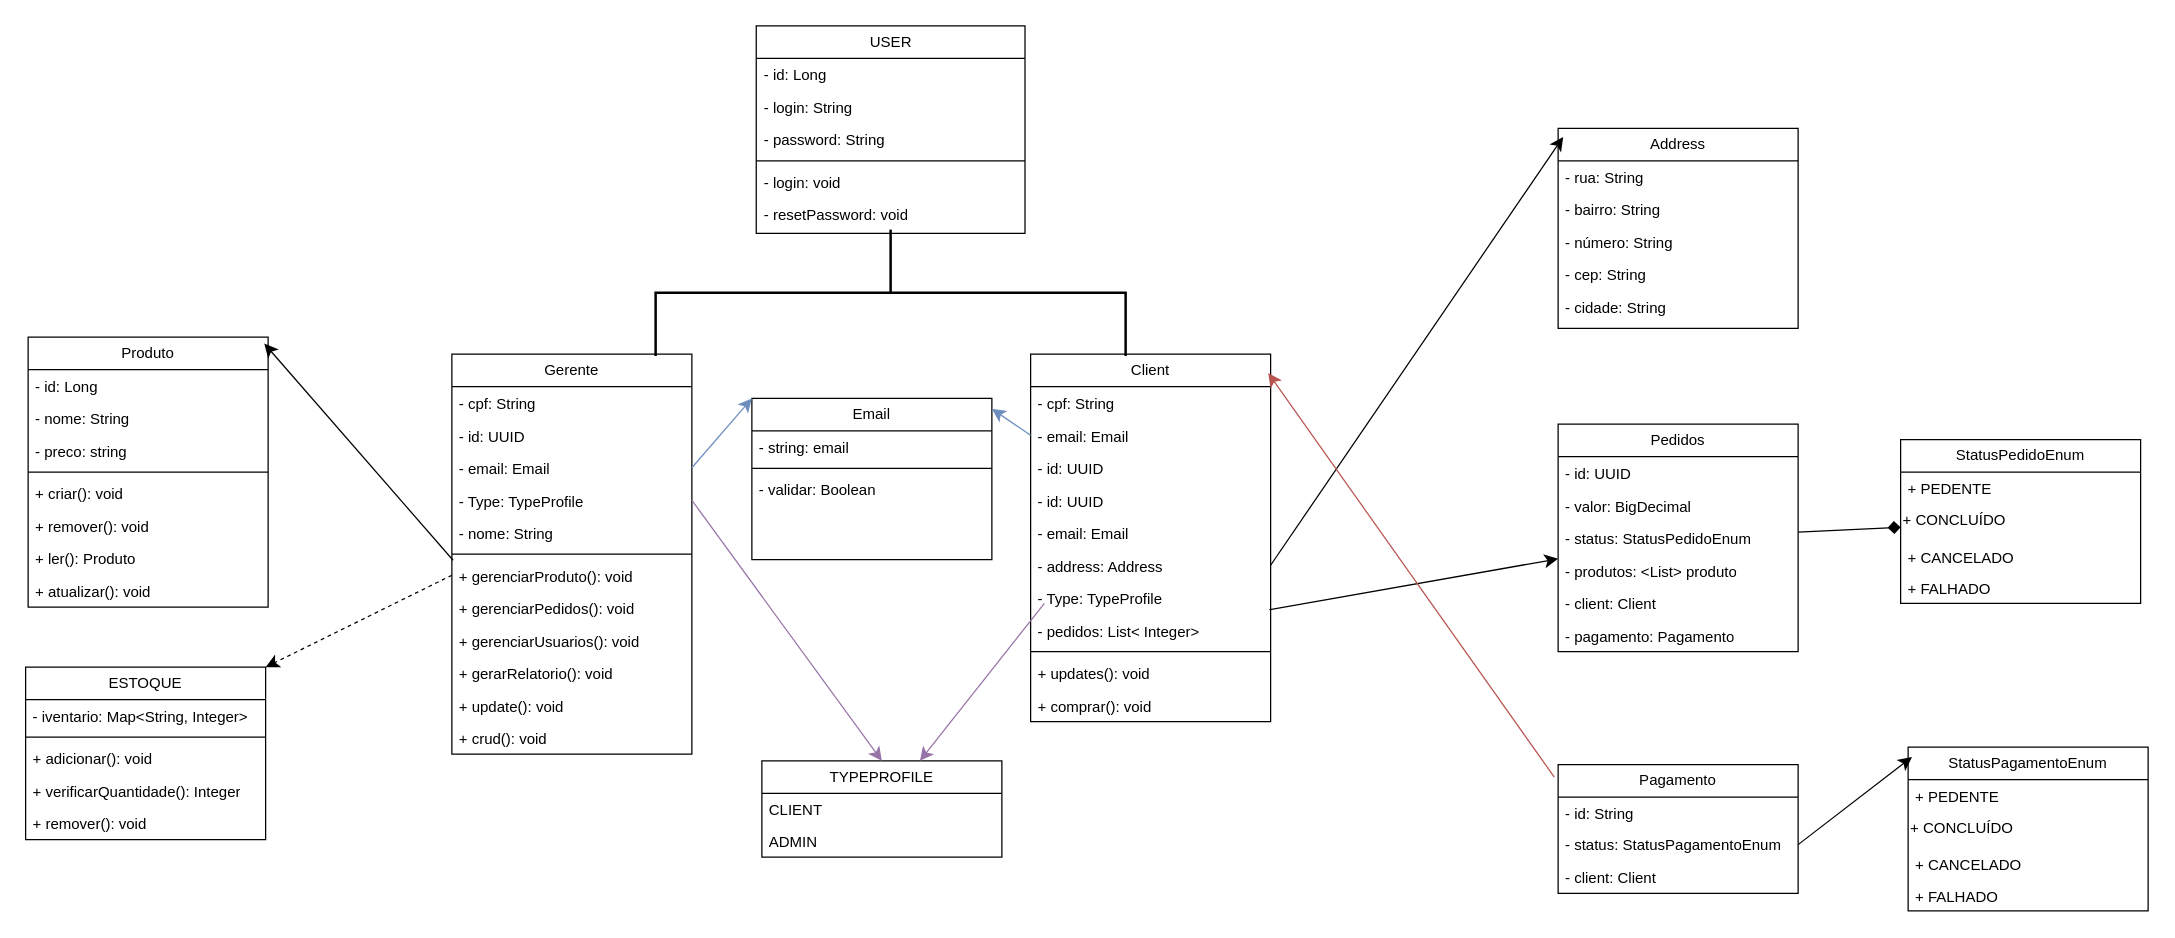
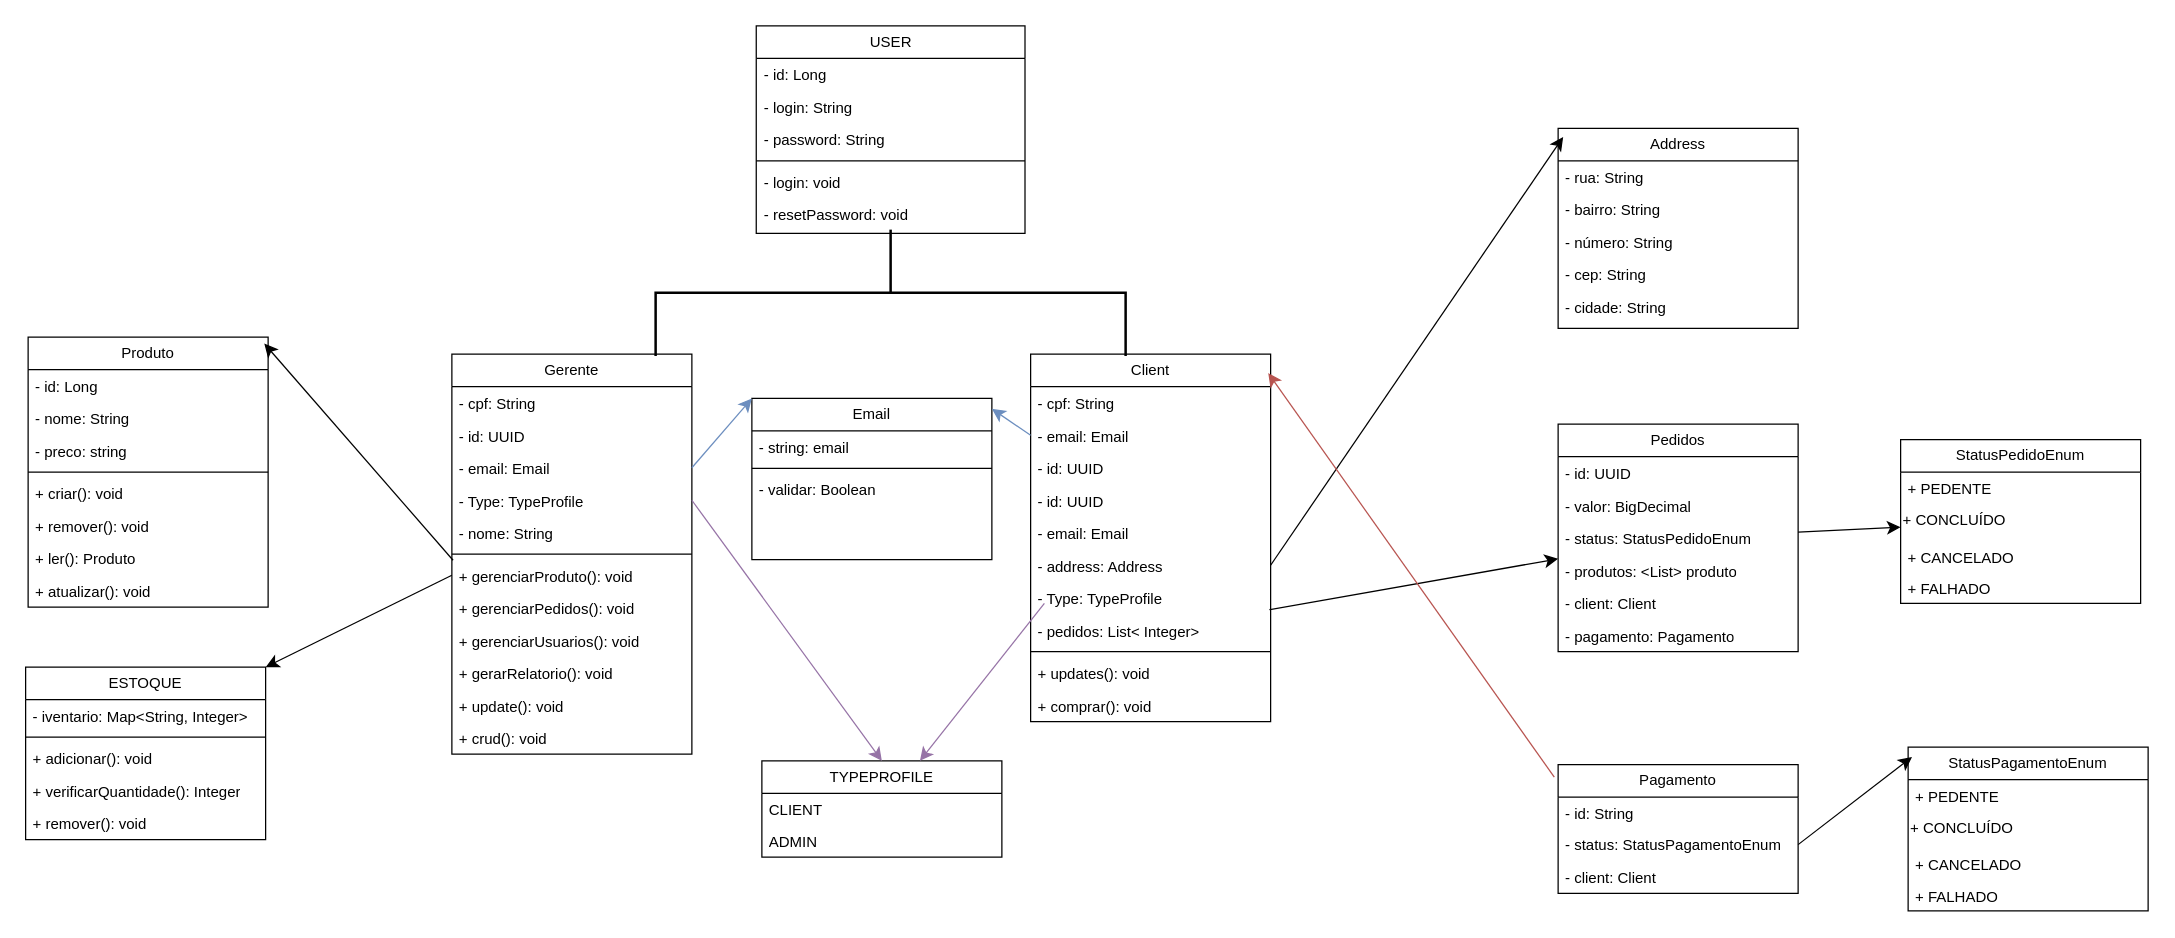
(1887, 528) -> (1889, 528)
(361, 620) -> (361, 620)
